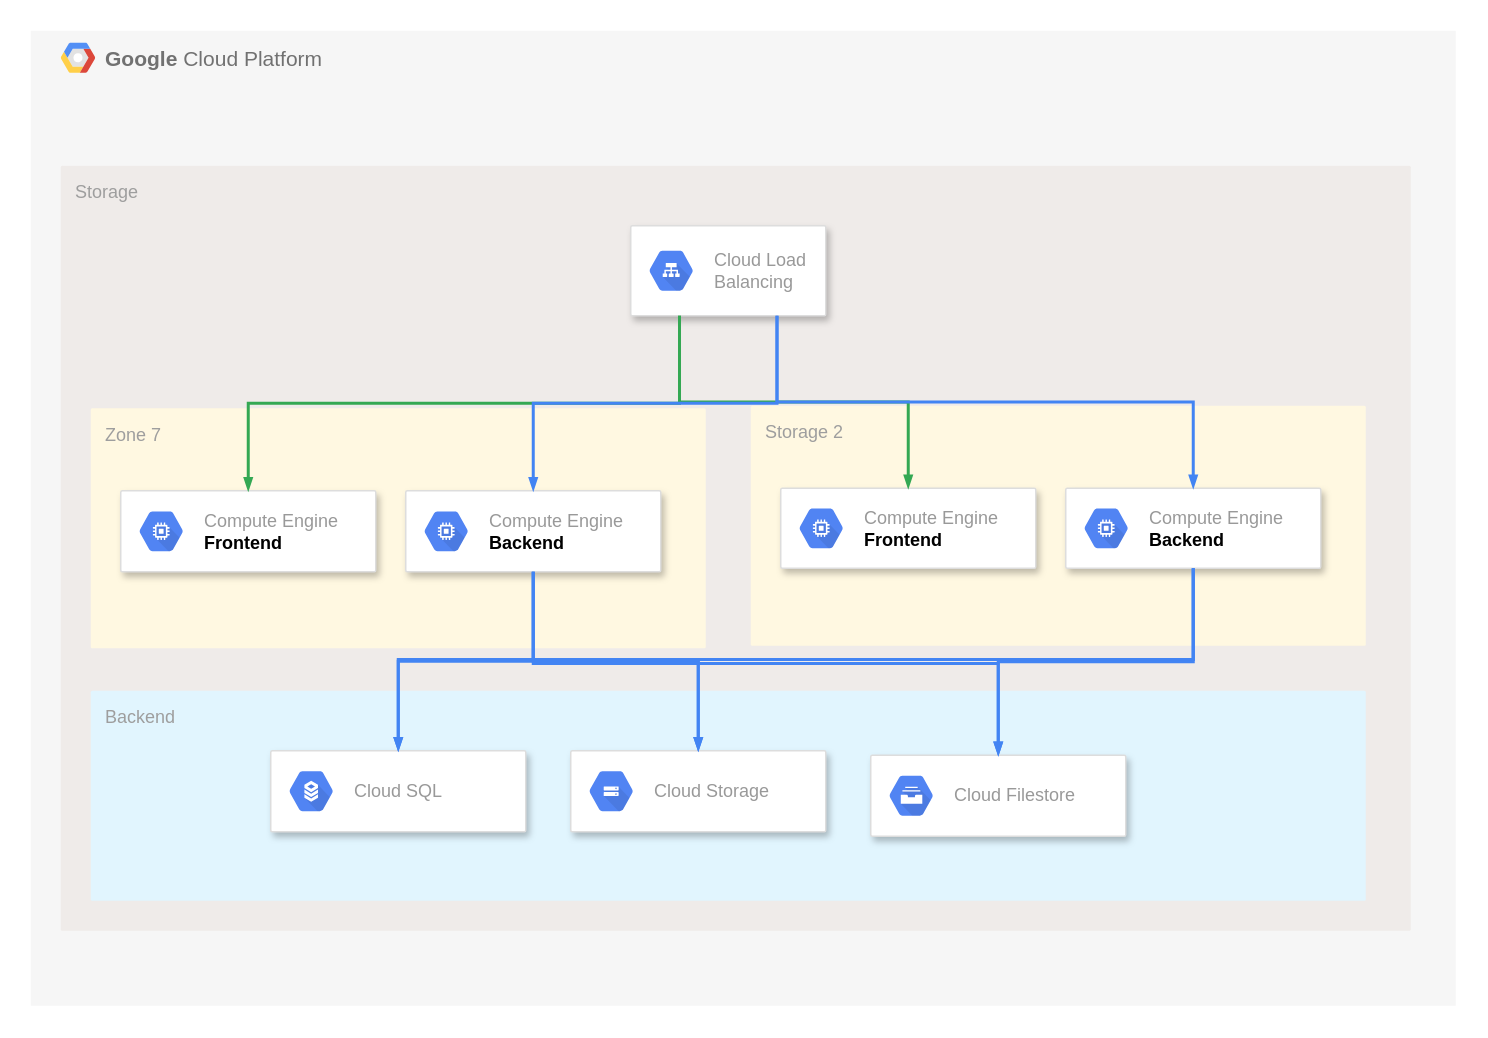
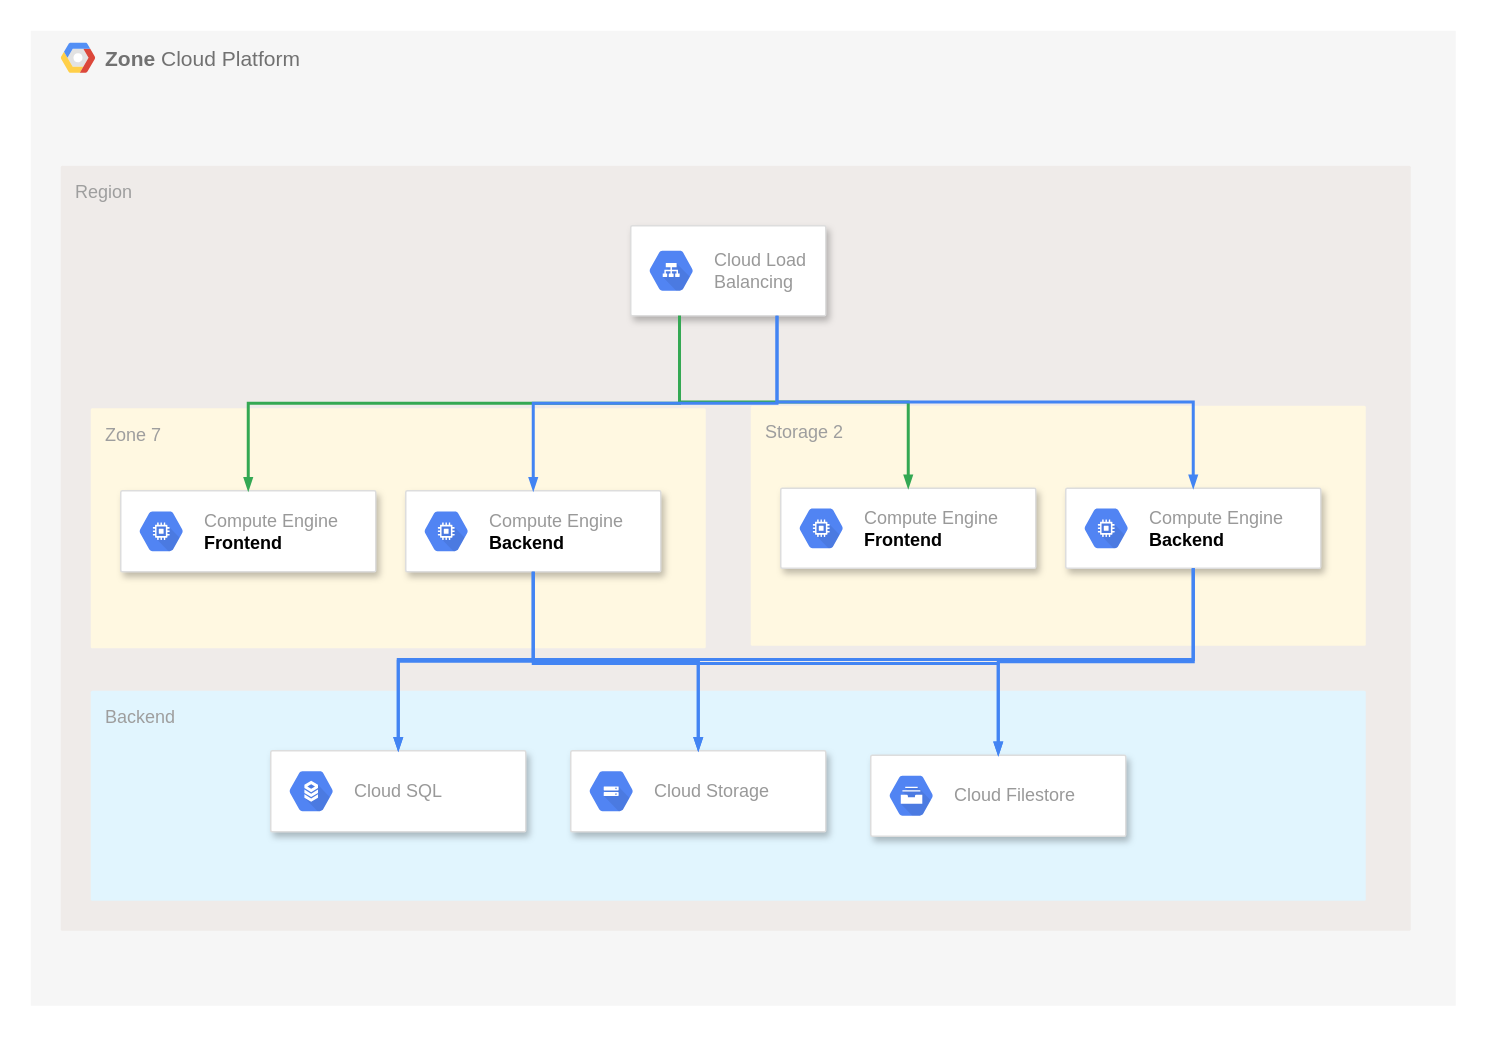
(216, 60) -> (207, 60)
(111, 193) -> (104, 193)
